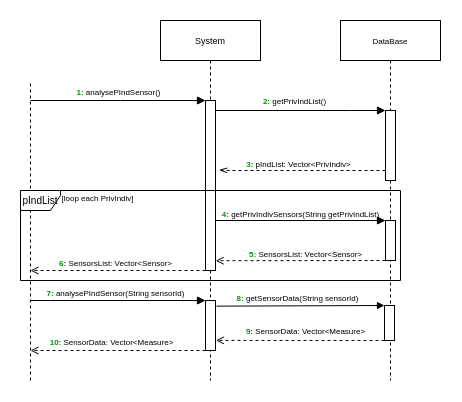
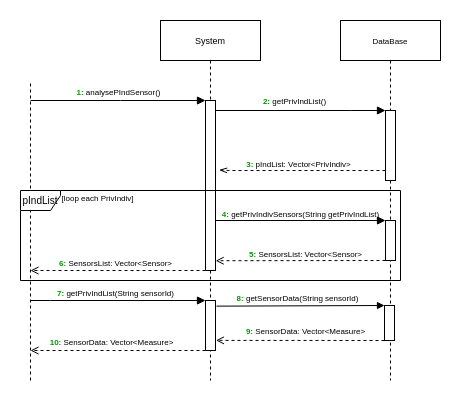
(116, 293) -> (116, 293)
